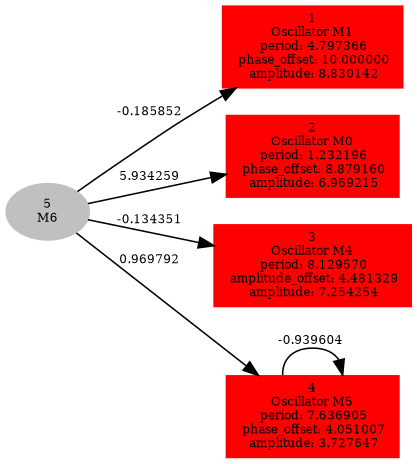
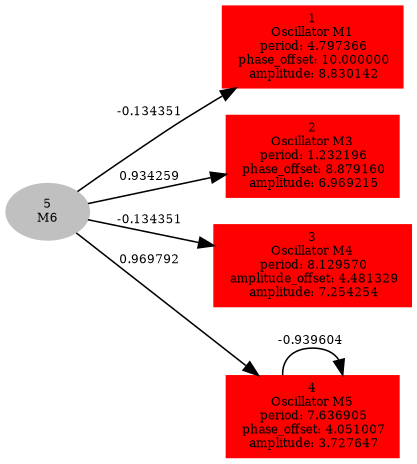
(152, 112) -> (152, 112)
(313, 142) -> (313, 142)
(152, 177) -> (152, 177)
